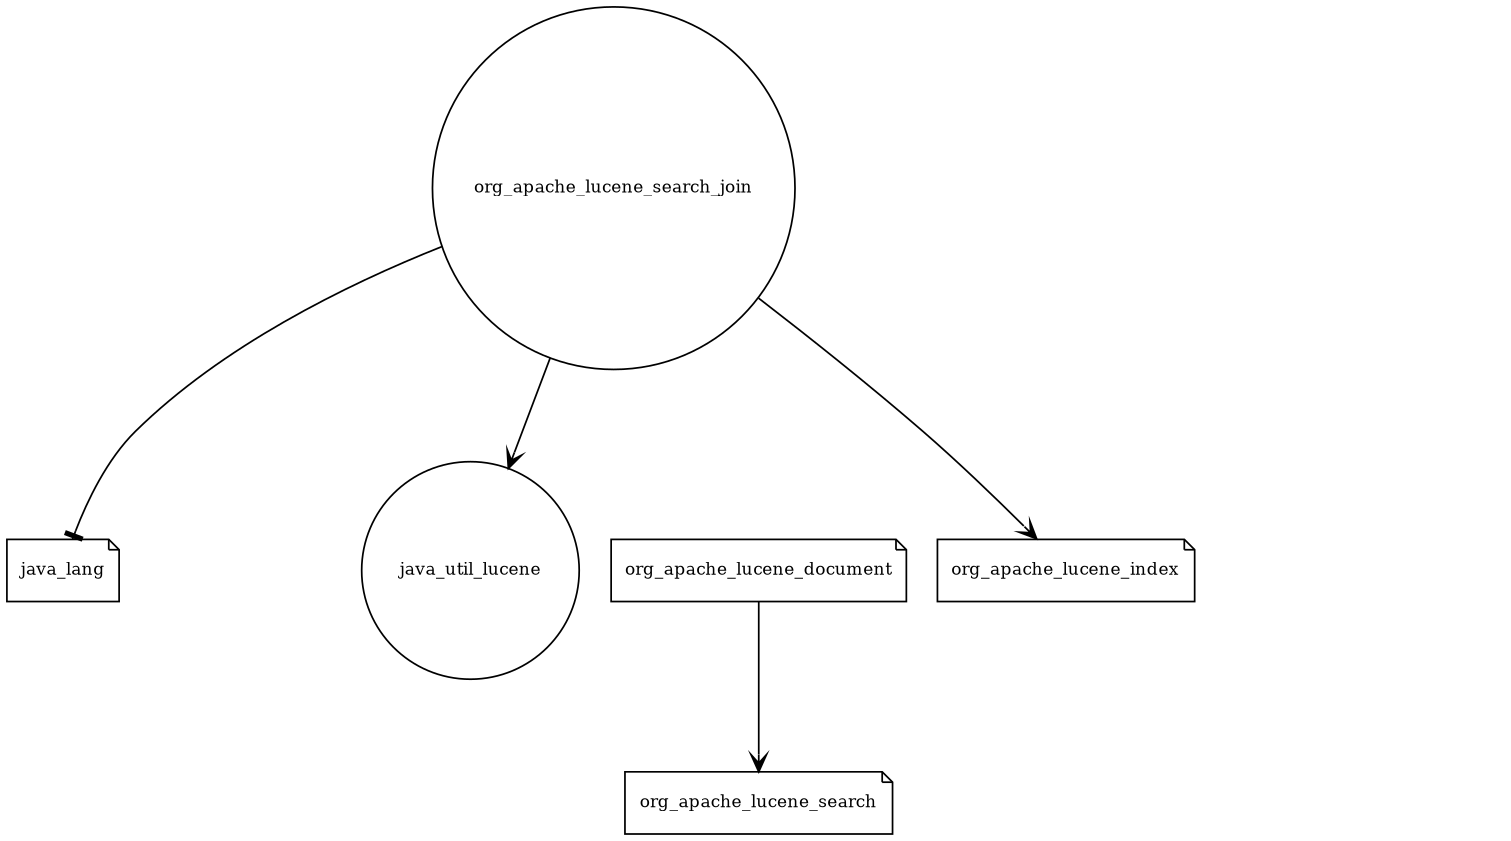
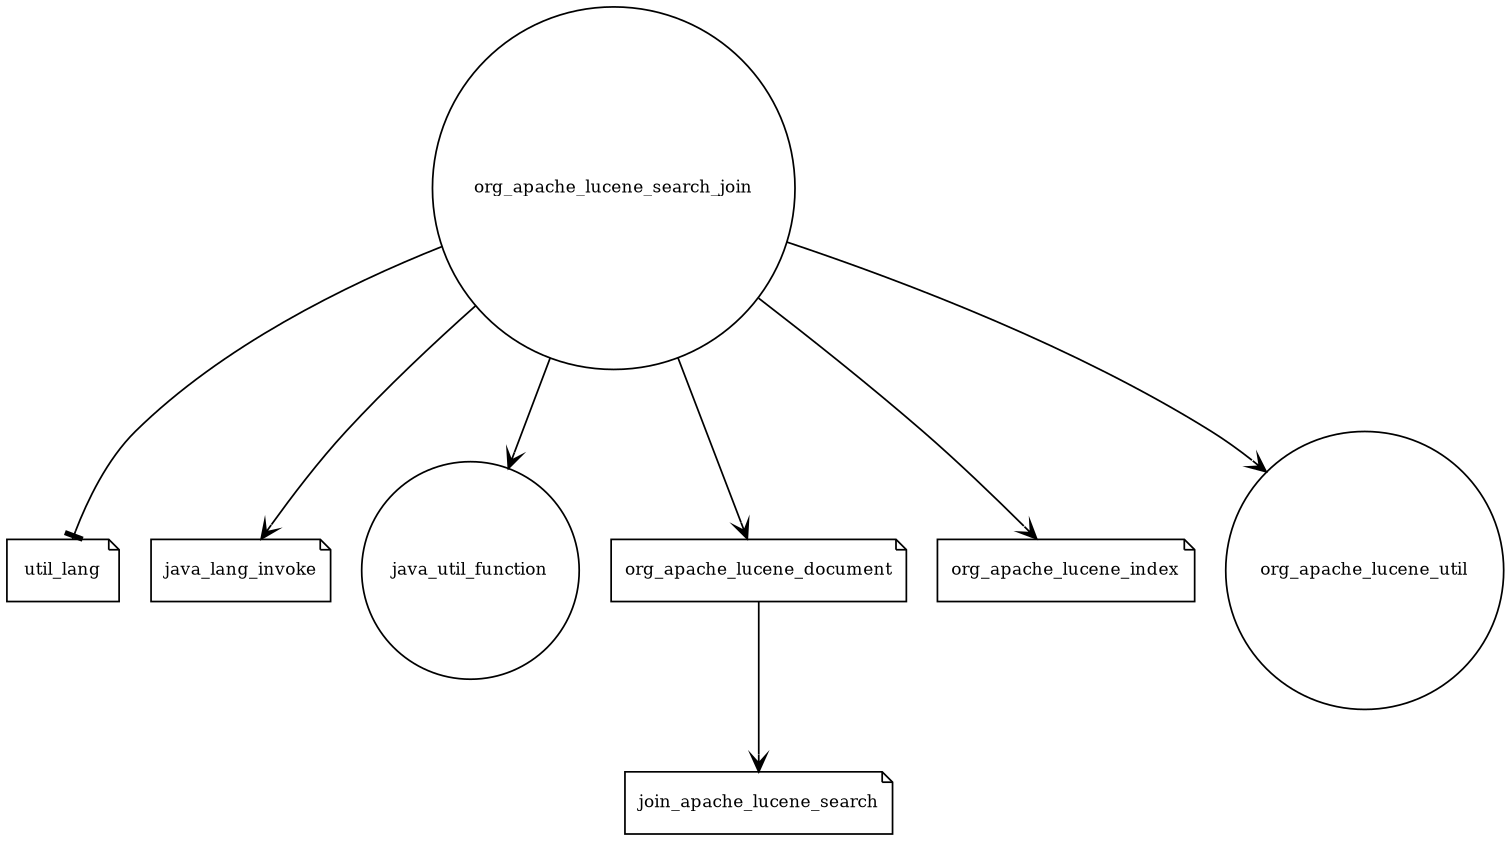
none -> (710, 440)
(63, 570) -> (63, 570)
none -> (241, 570)
(470, 570) -> (470, 570)
none -> (1365, 570)
(759, 803) -> (759, 803)
